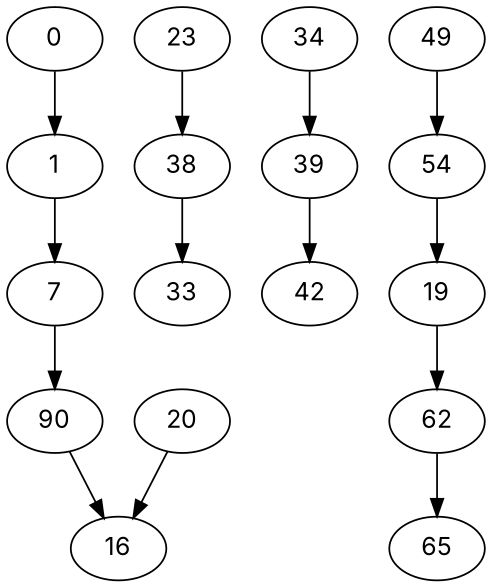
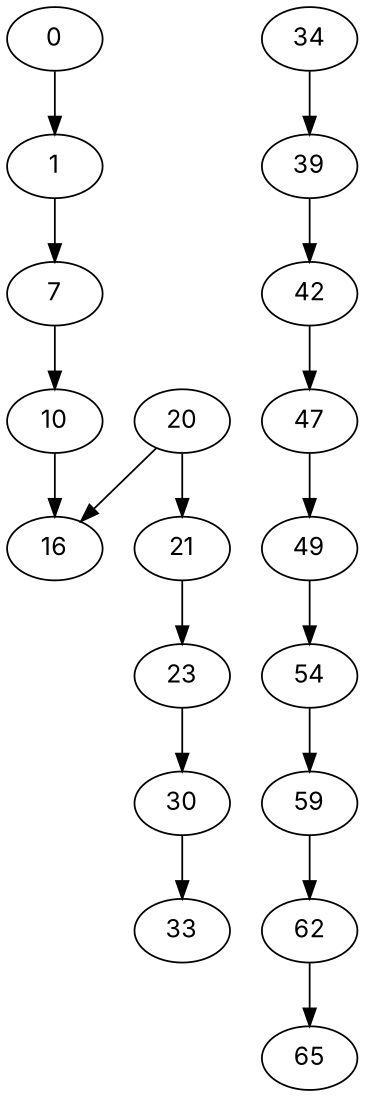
(182, 166) -> (182, 803)
(437, 294) -> (310, 803)
(55, 421) -> (55, 421)
none -> (310, 421)
none -> (182, 549)
